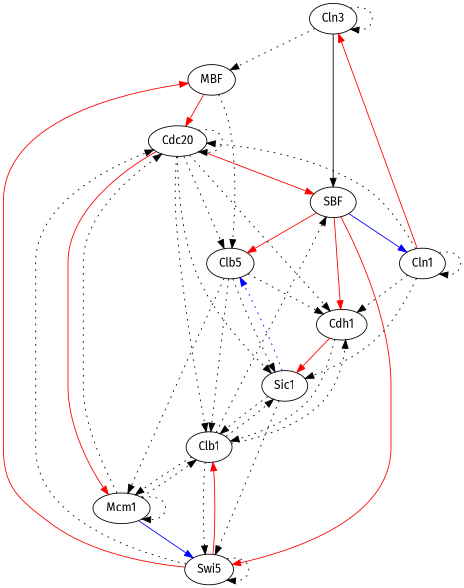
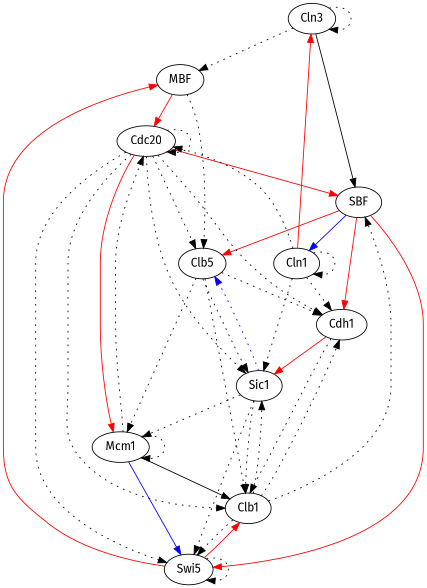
(36, 375) -> (36, 369)
(167, 473) -> (195, 414)
(165, 481) -> (182, 477)
